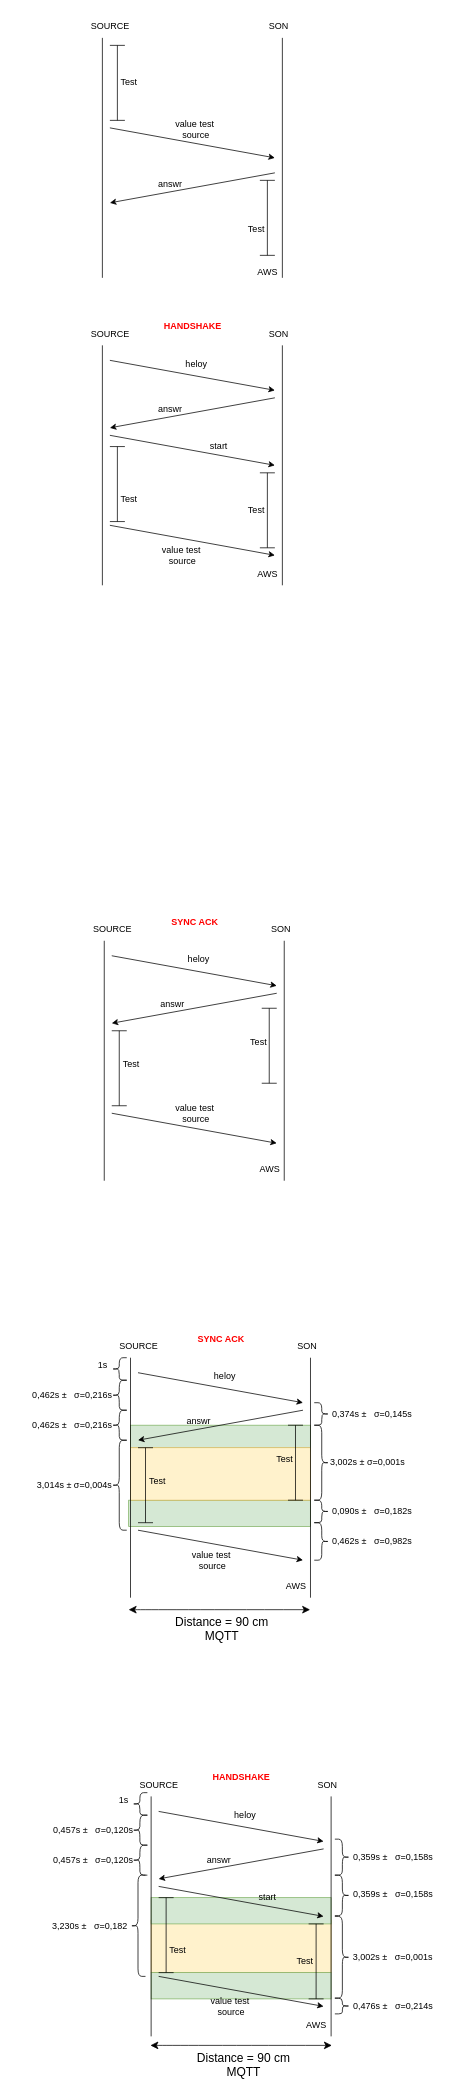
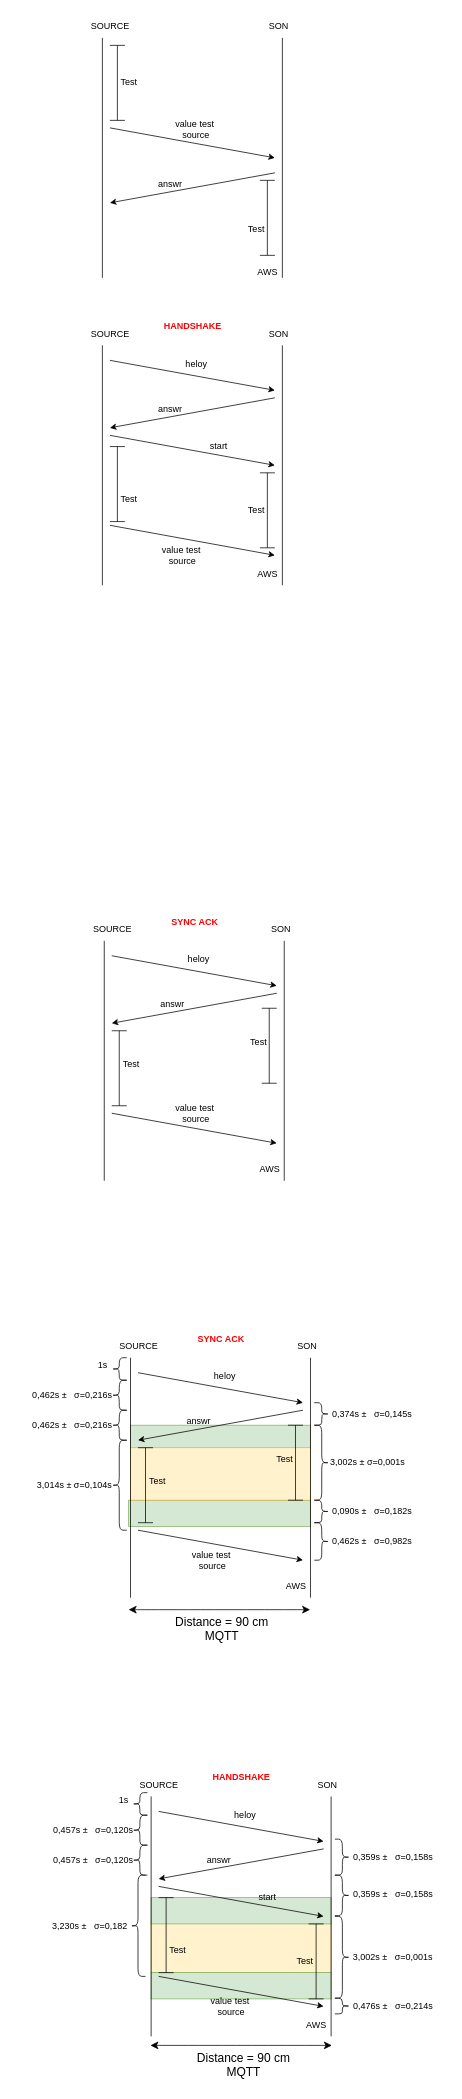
(75, 1485) -> (75, 1485)
